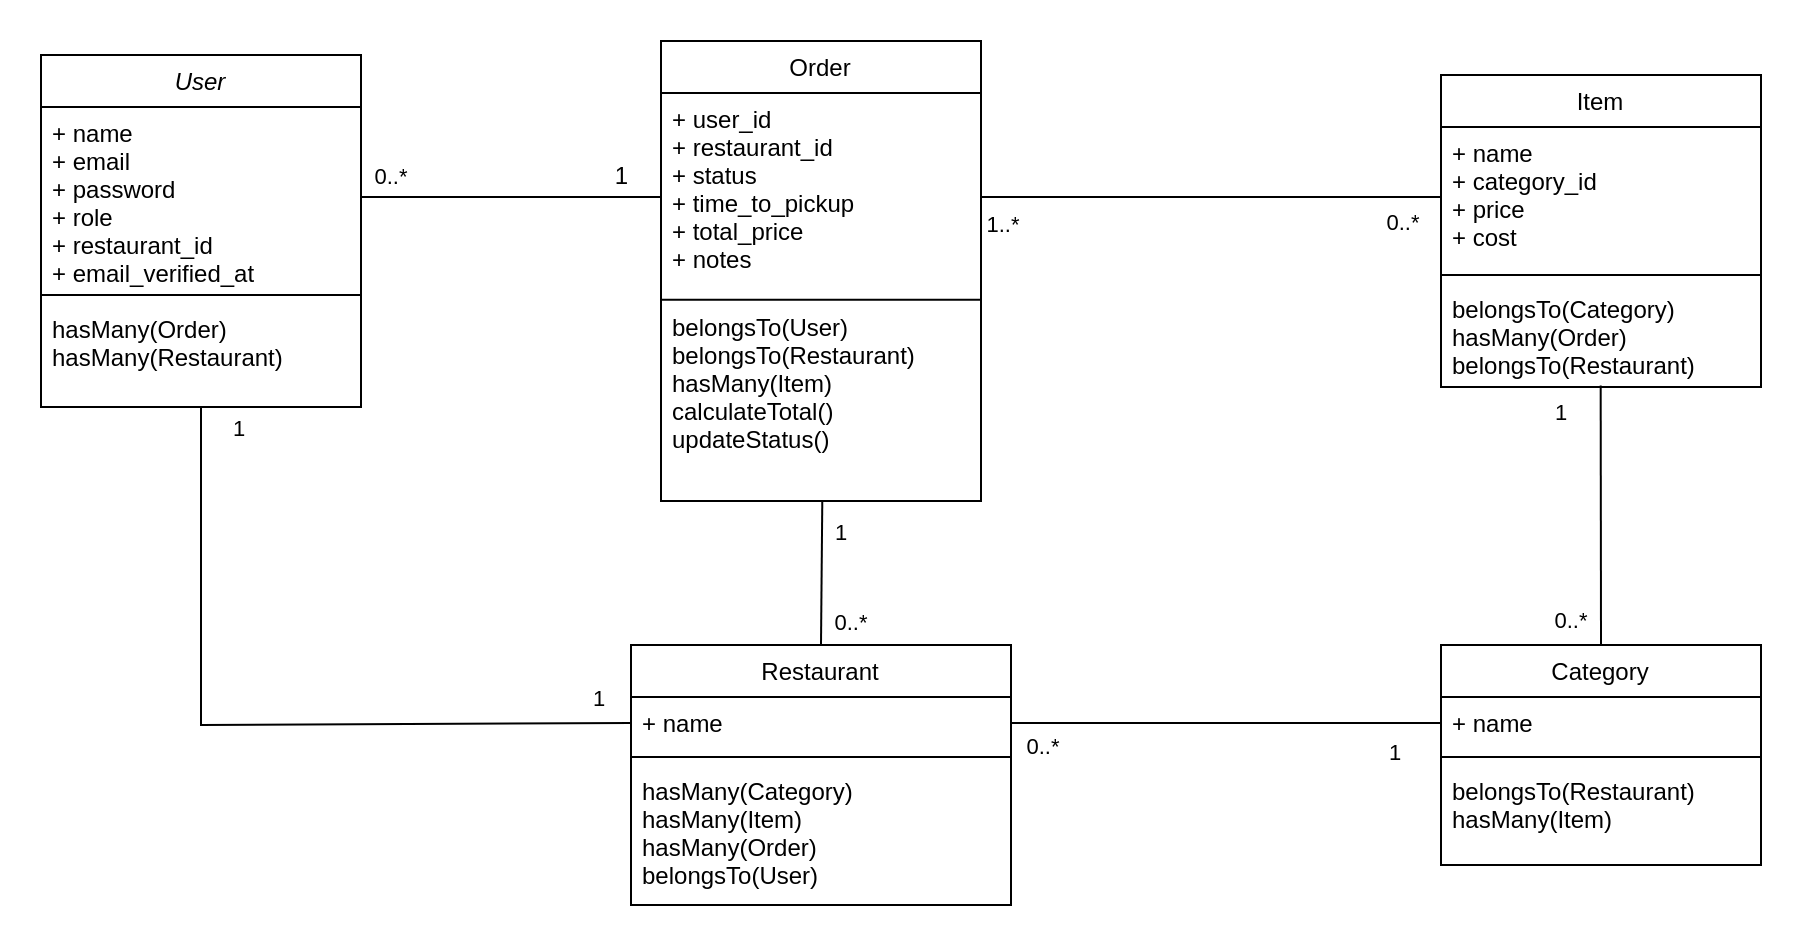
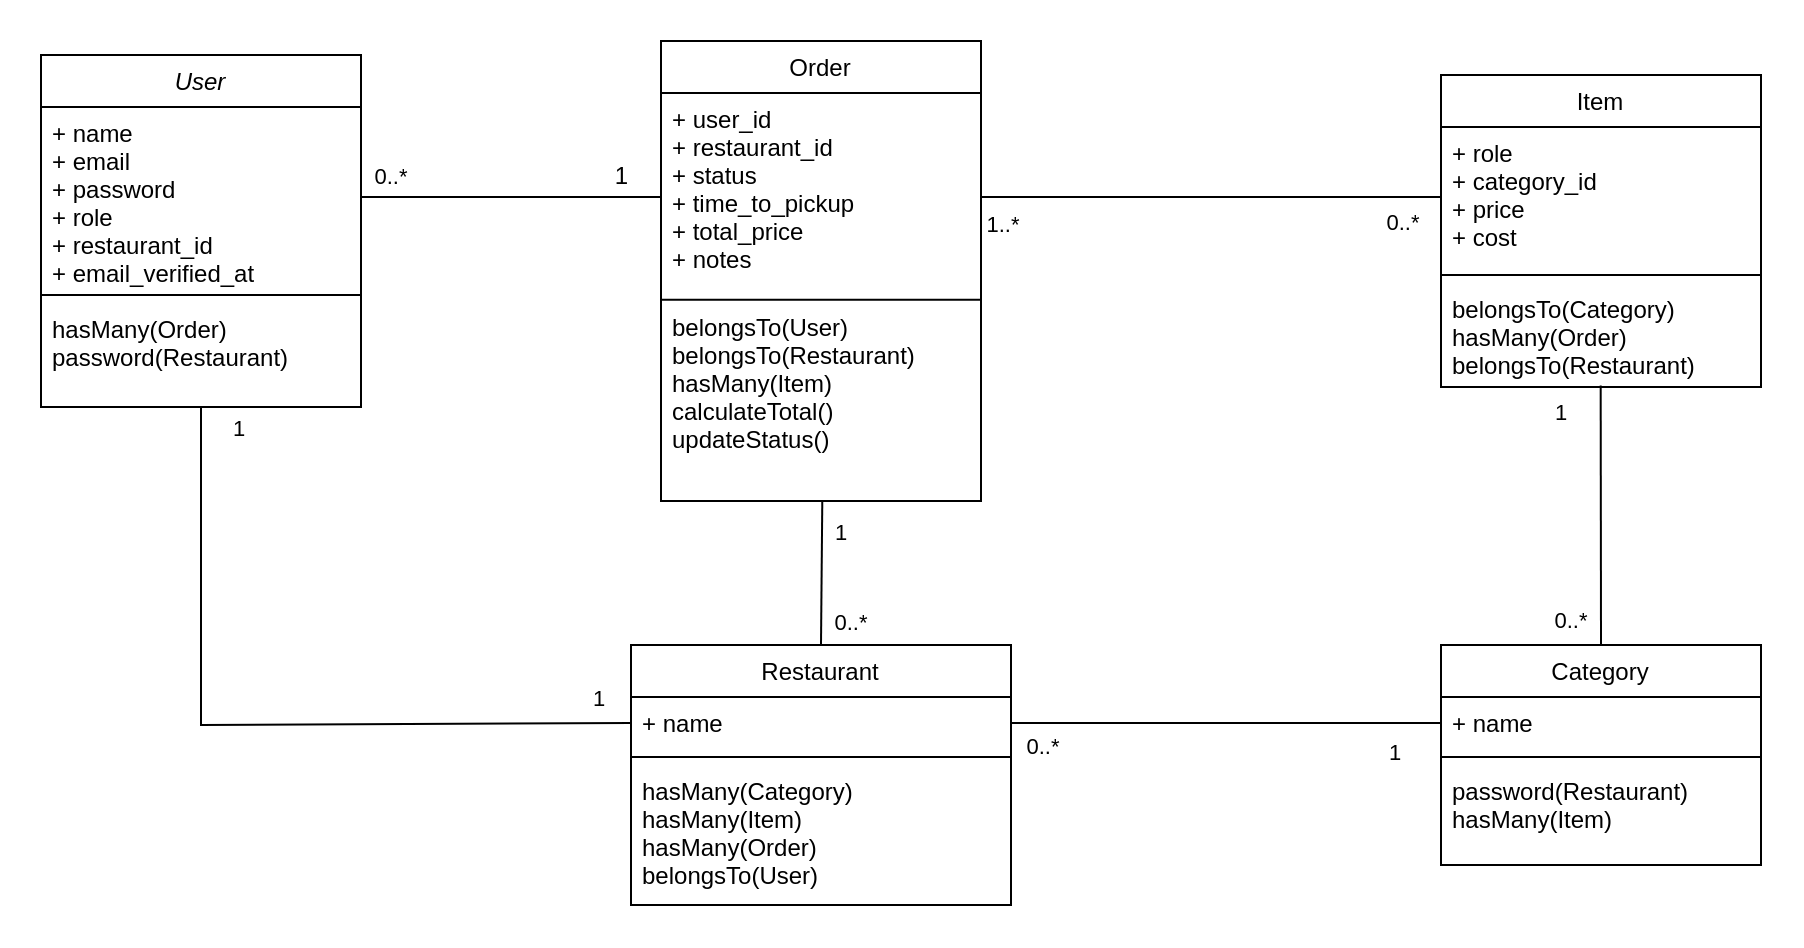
(1489, 154) -> (1486, 154)
(146, 330) -> (146, 330)
(1590, 792) -> (1586, 792)
